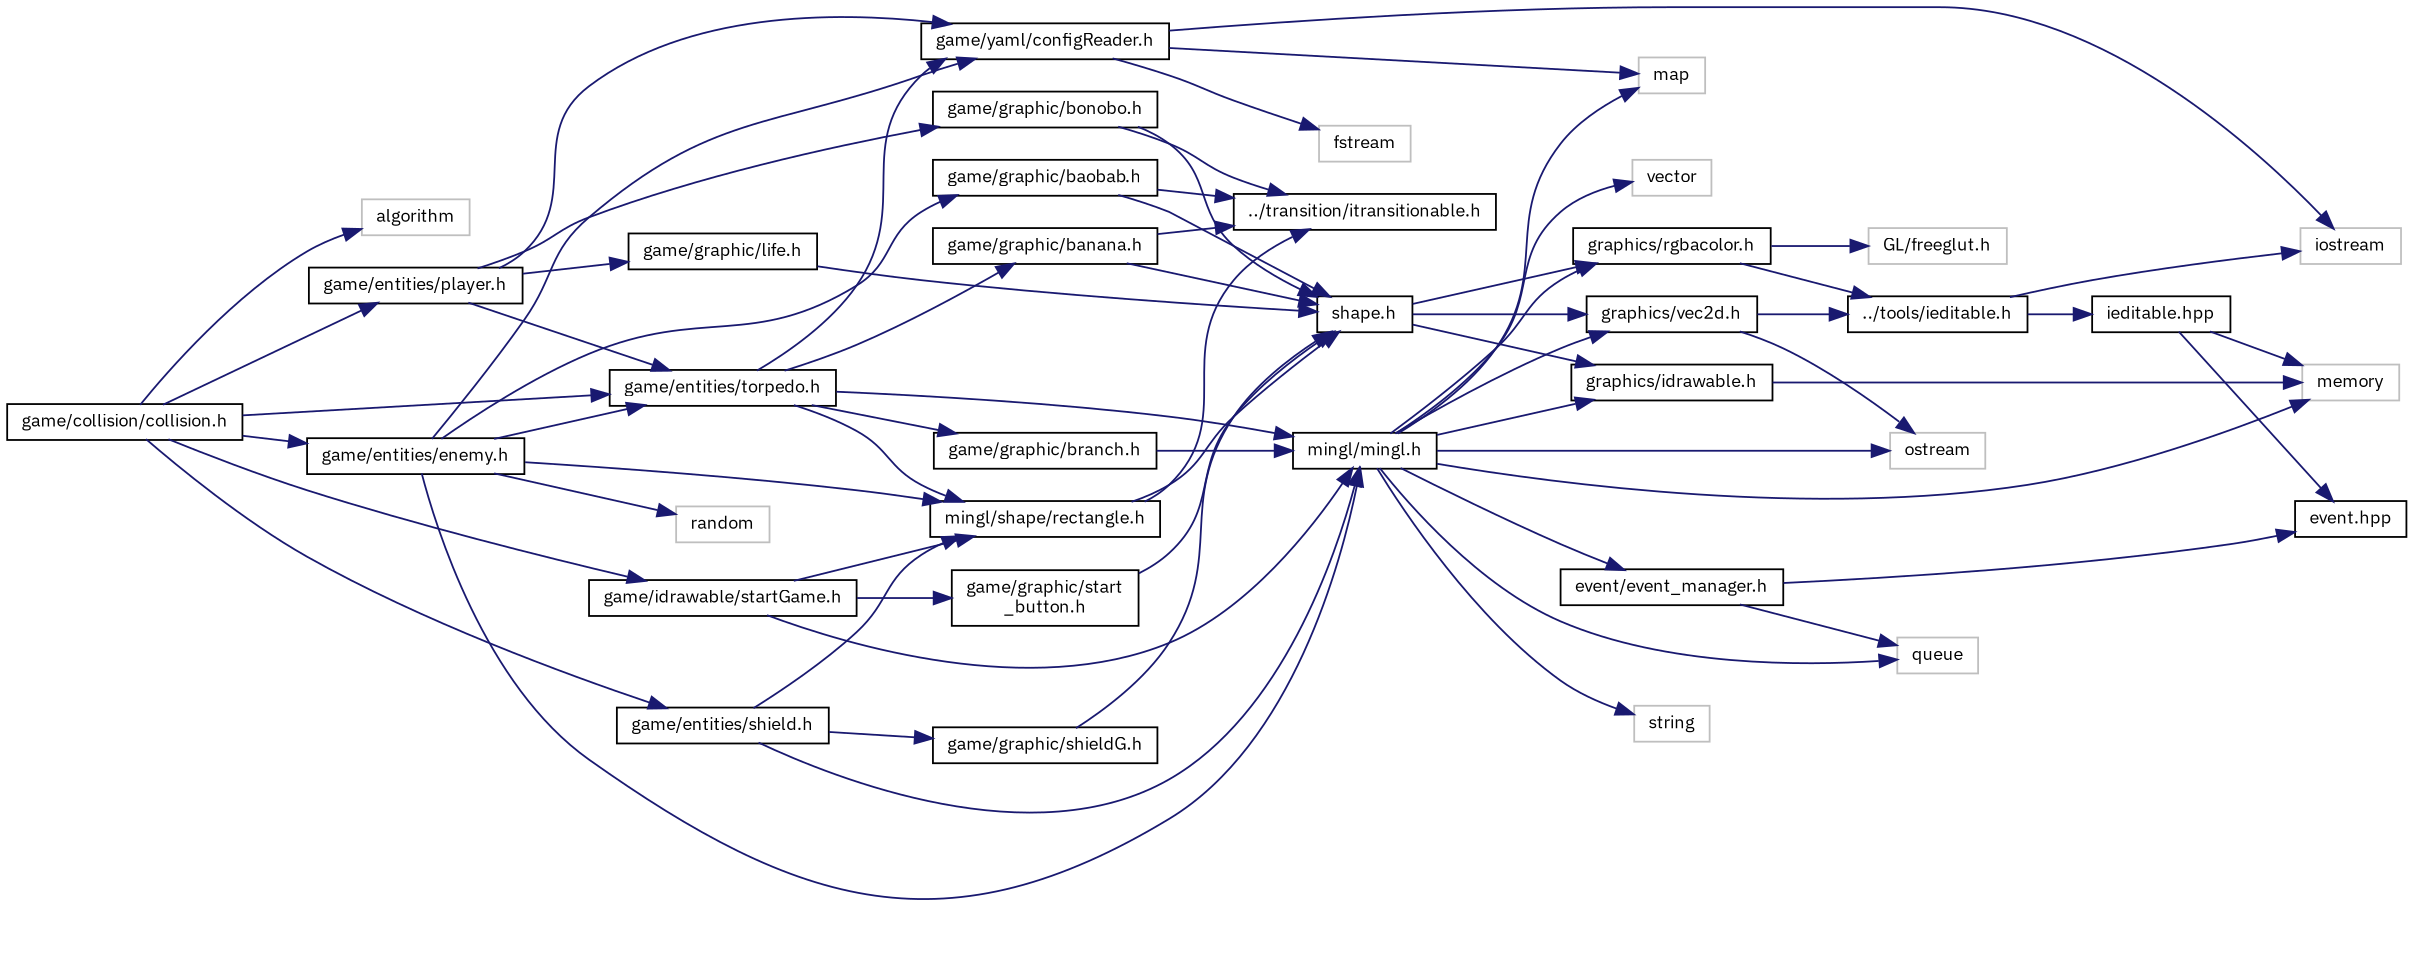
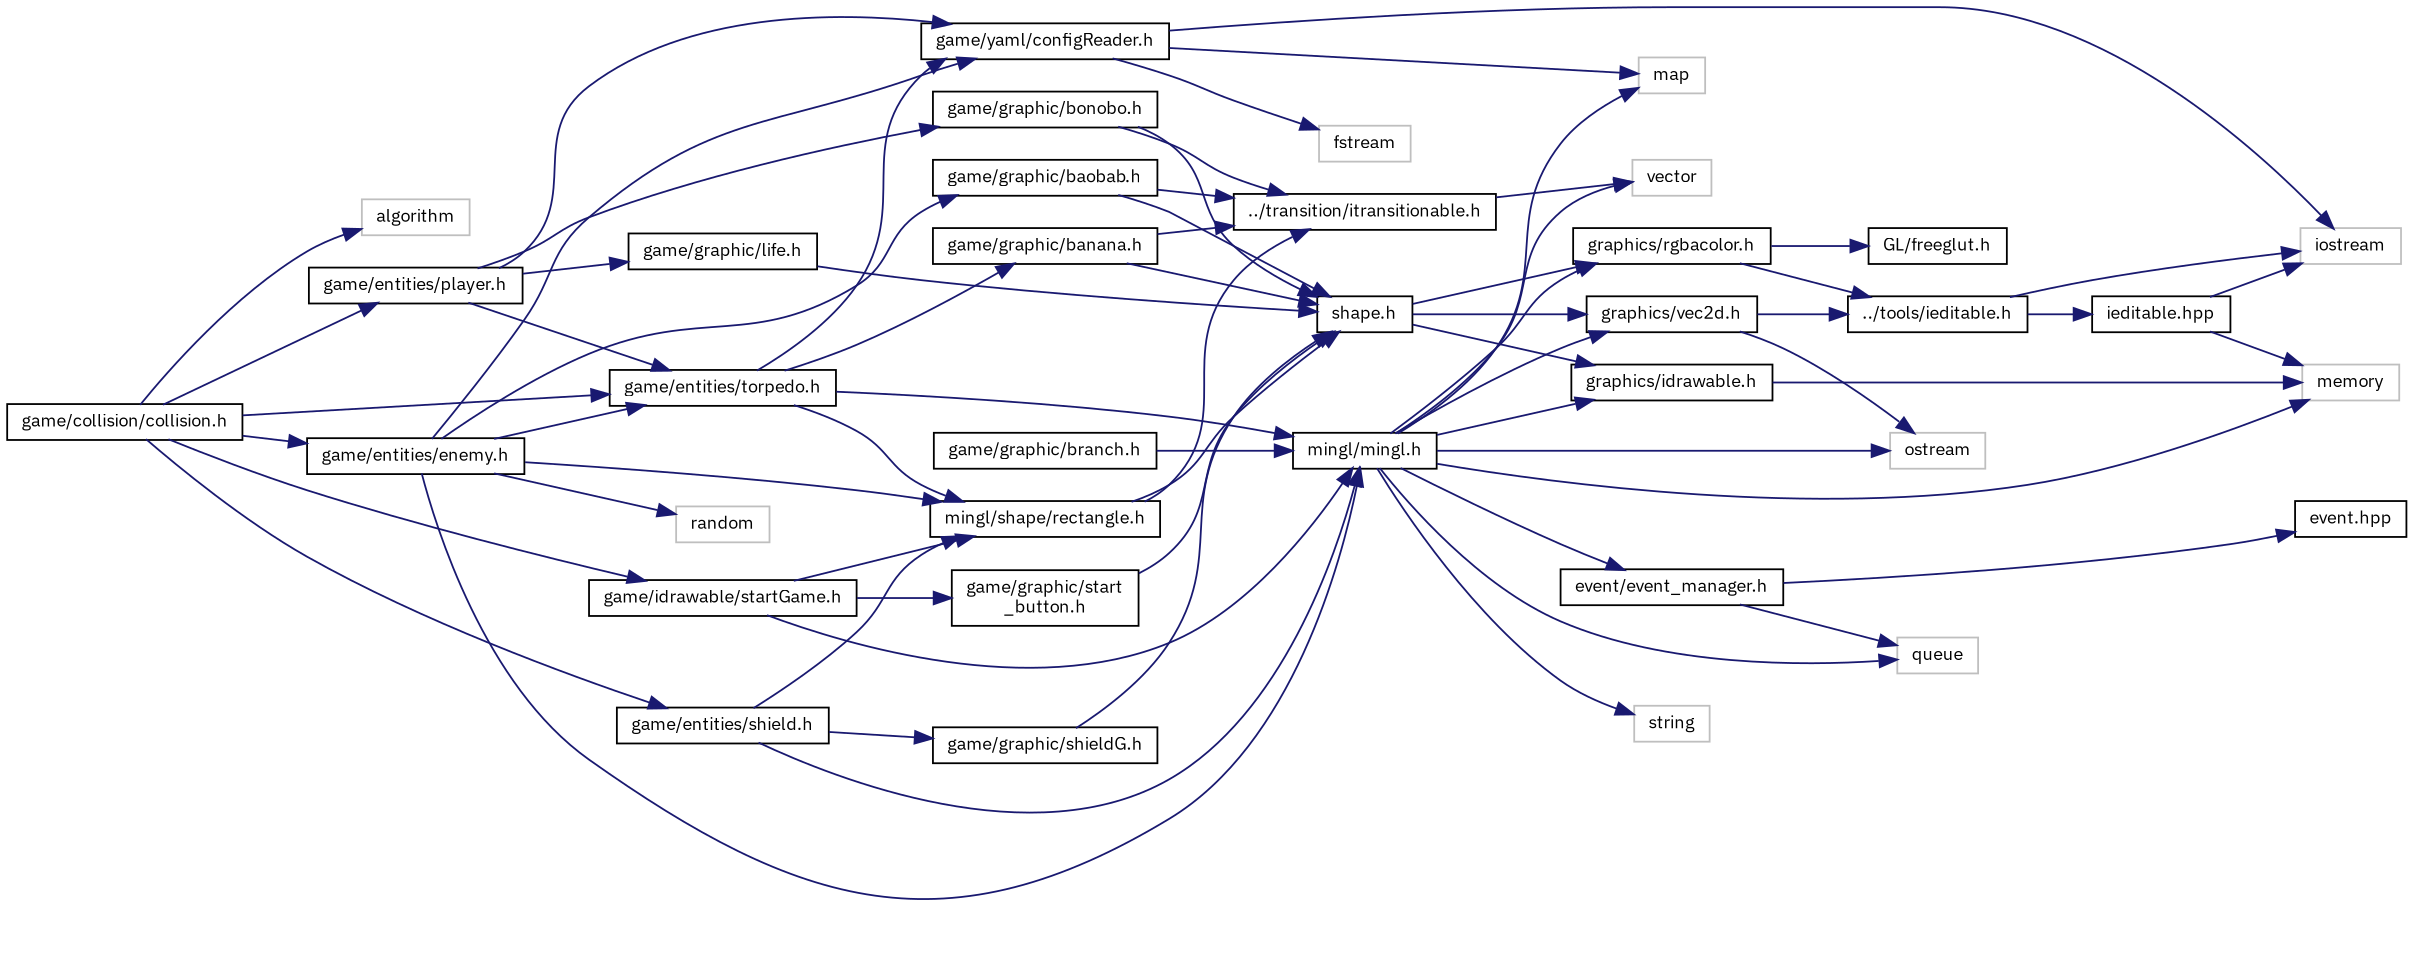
none -> (1555, 191)
(1938, 246) -> (1938, 246)
(2250, 410) -> (2247, 283)
(875, 418) -> none
